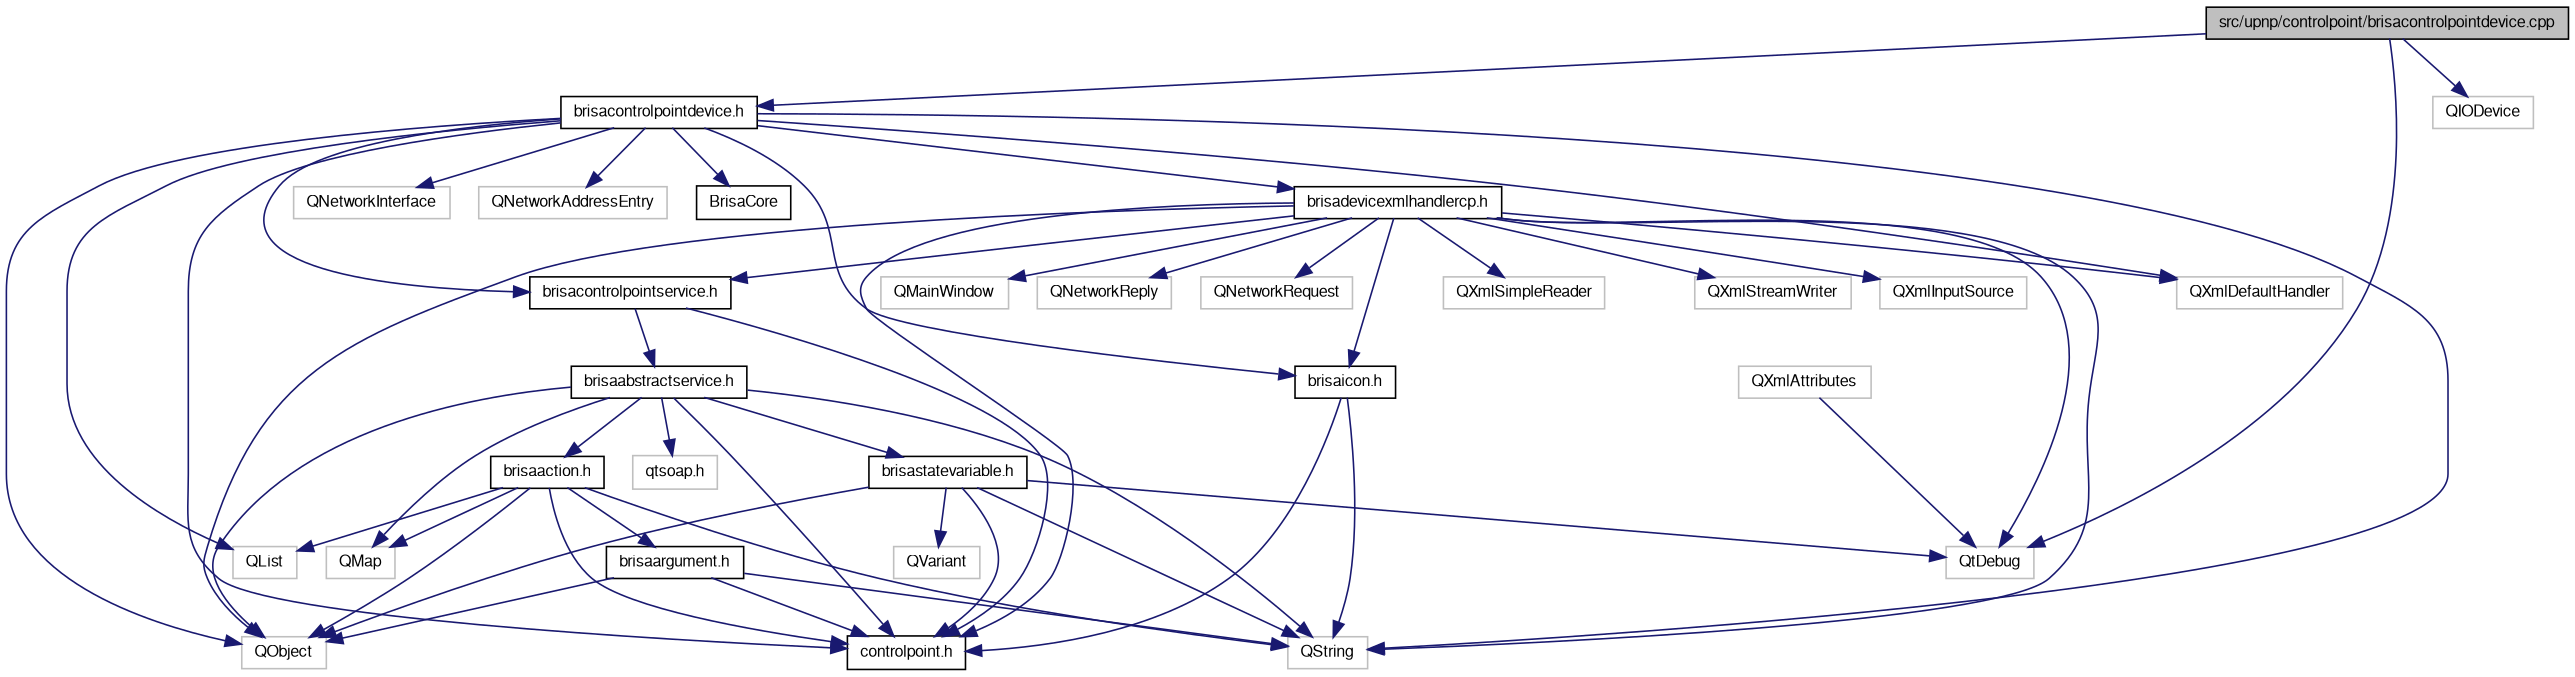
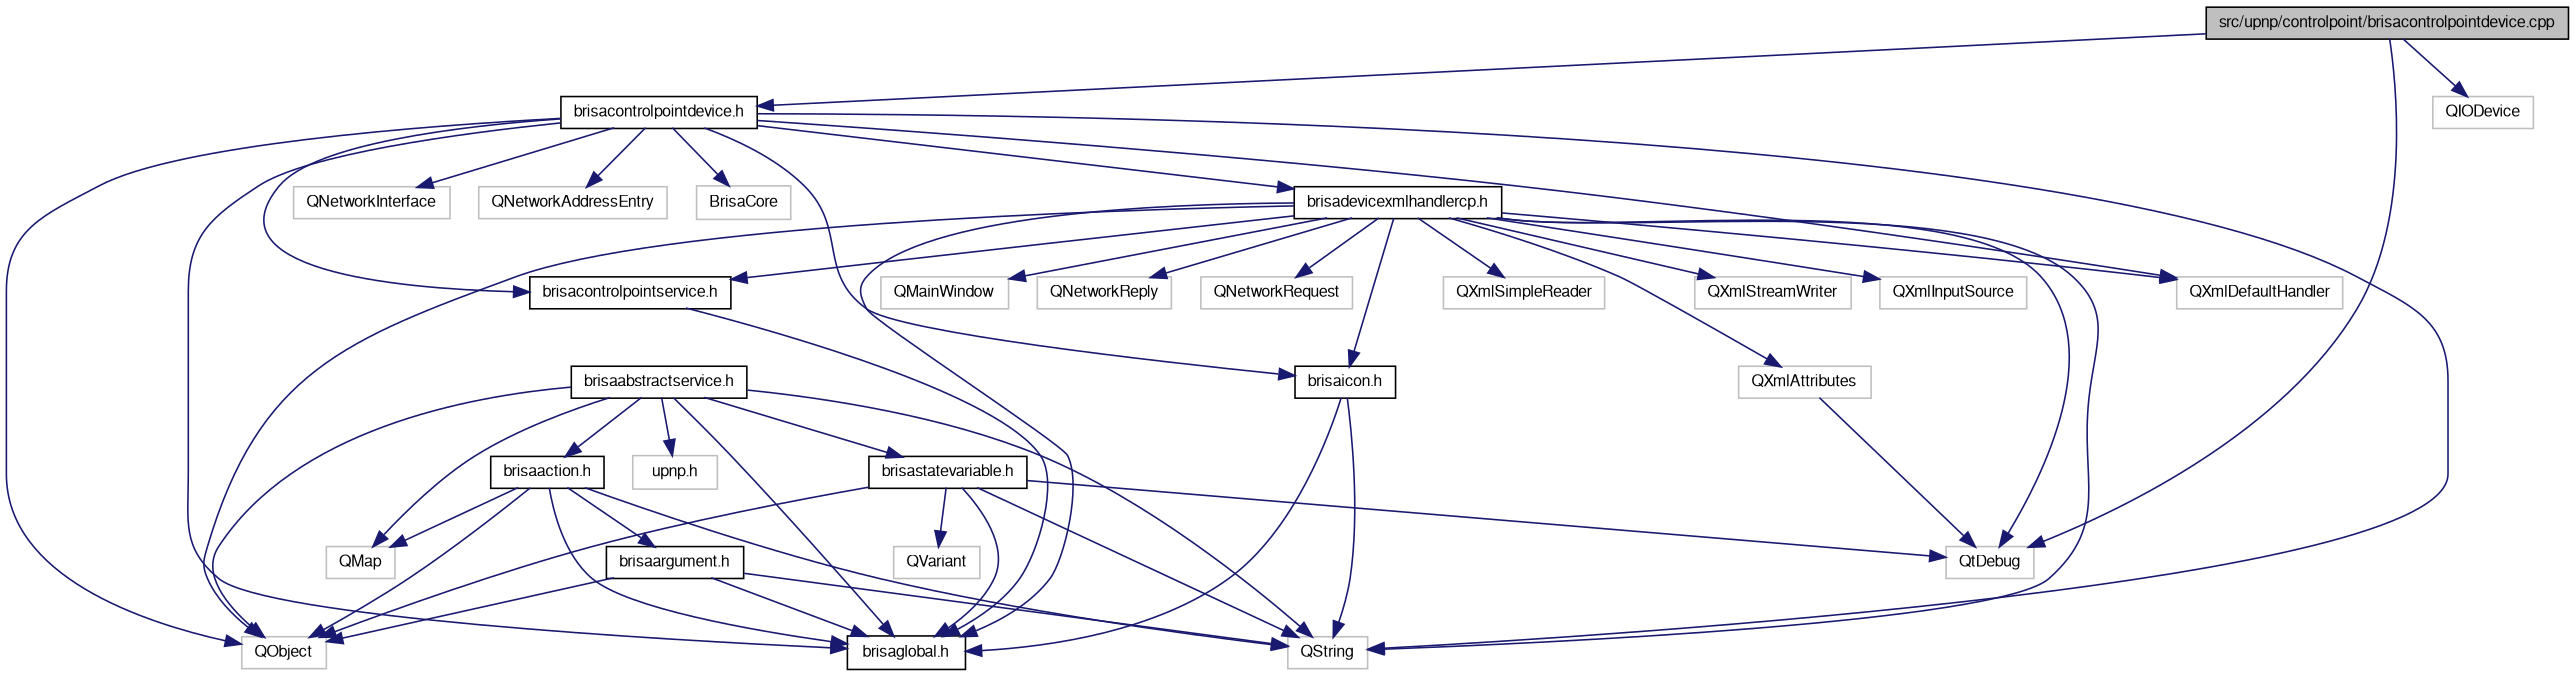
(744, 203) -> (744, 203)
none -> (1614, 274)
(642, 330) -> none
(675, 472) -> (675, 472)
(265, 563) -> none
(906, 653) -> (906, 653)
